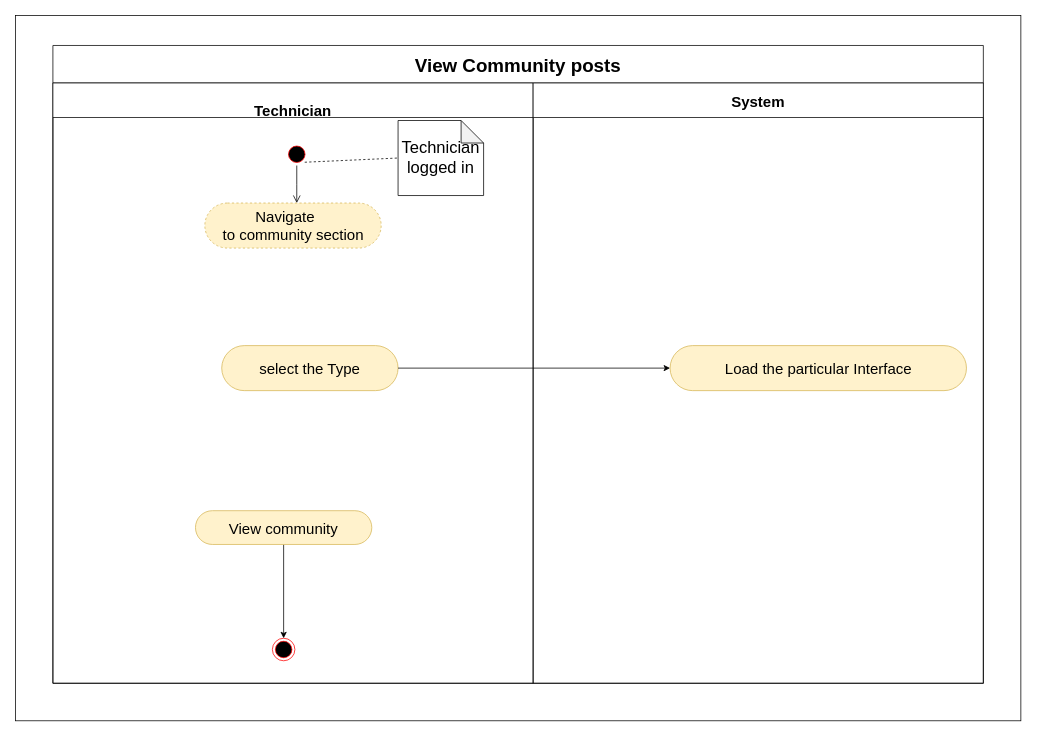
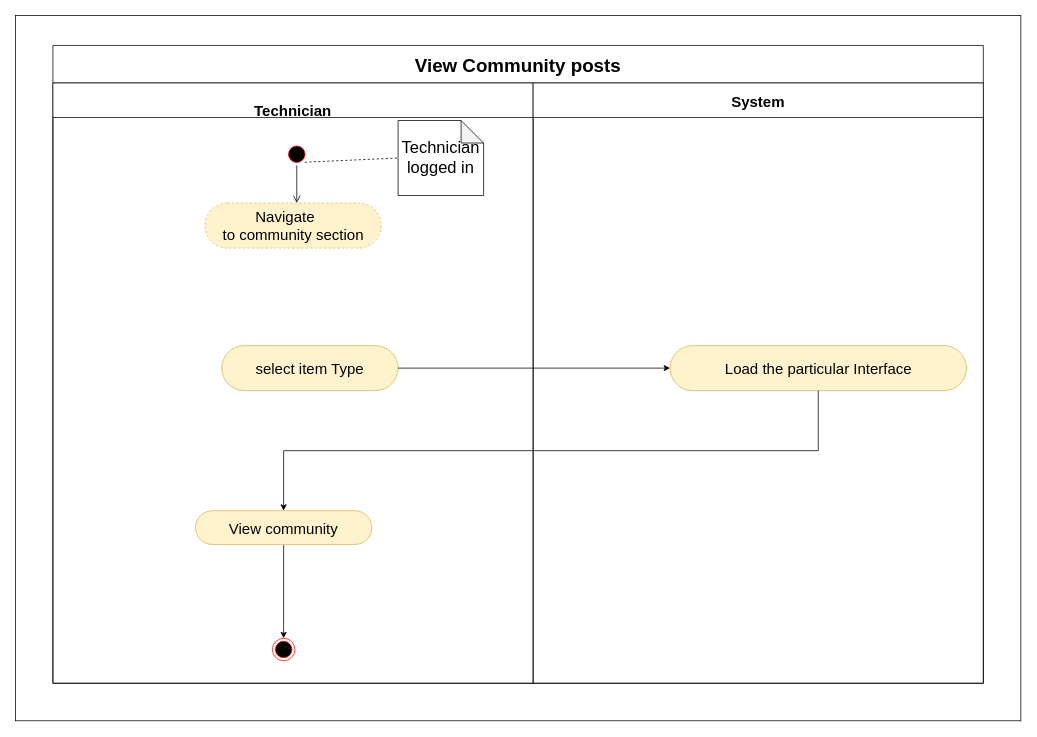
(310, 368) -> (310, 368)
none -> (554, 450)
